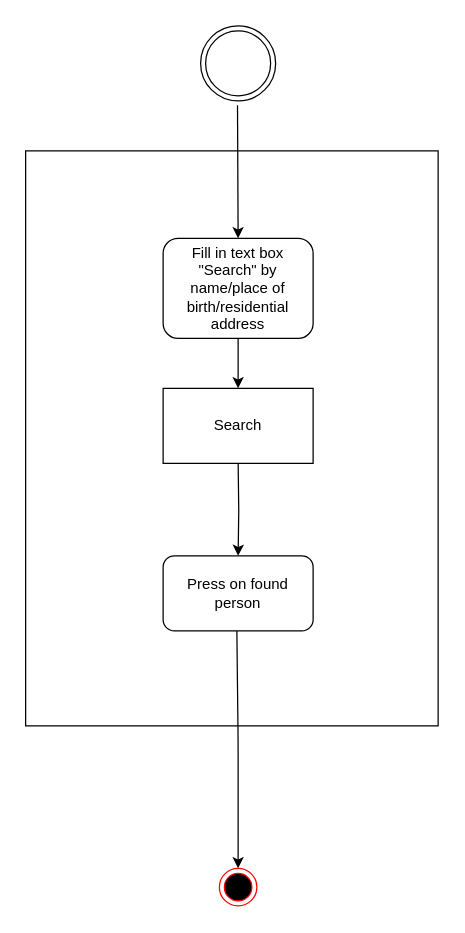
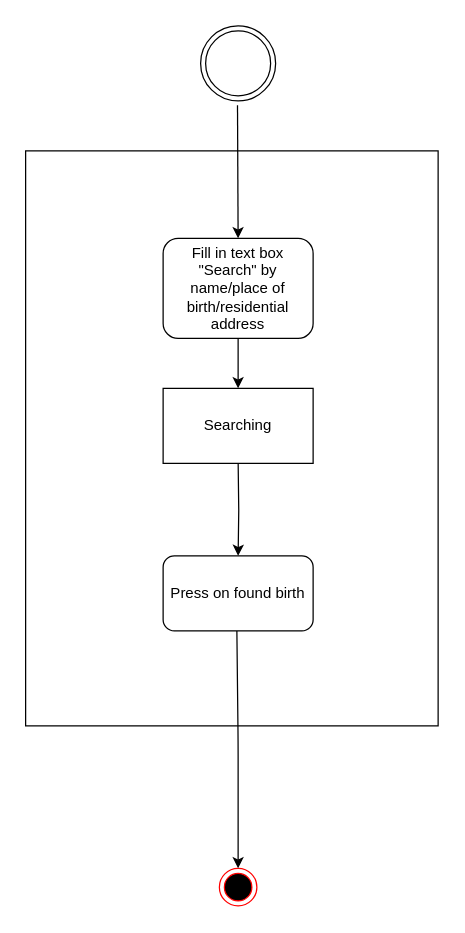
(238, 426) -> (238, 426)
(238, 593) -> (238, 593)
